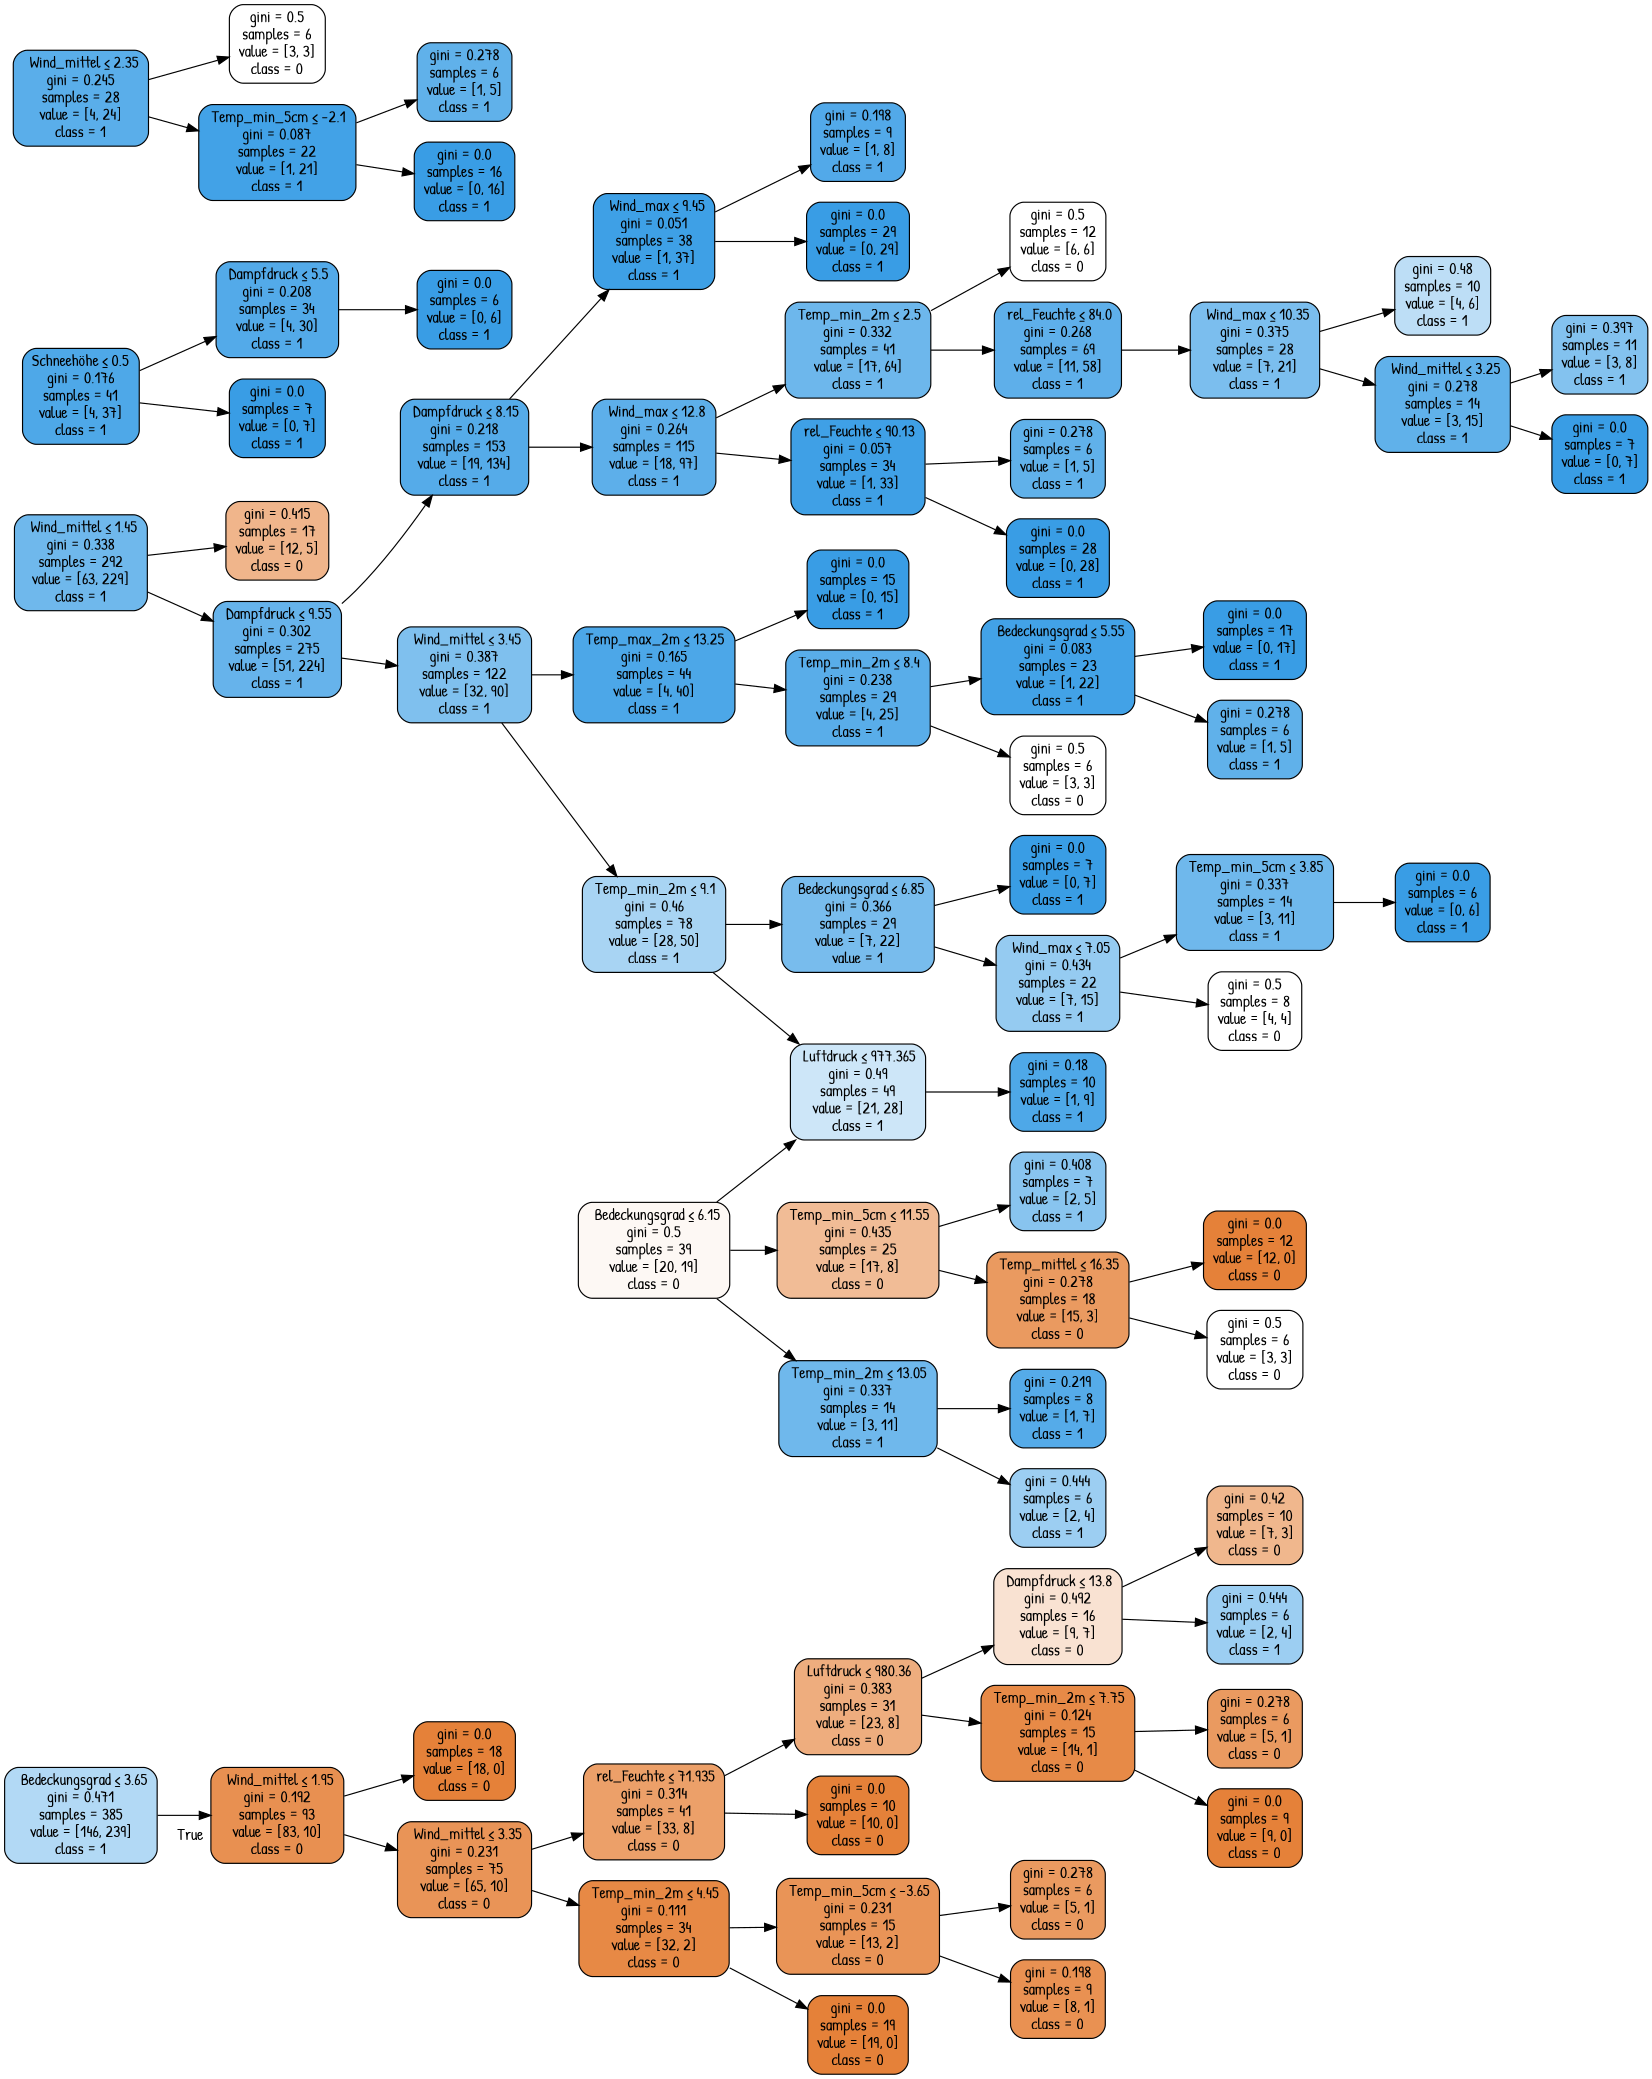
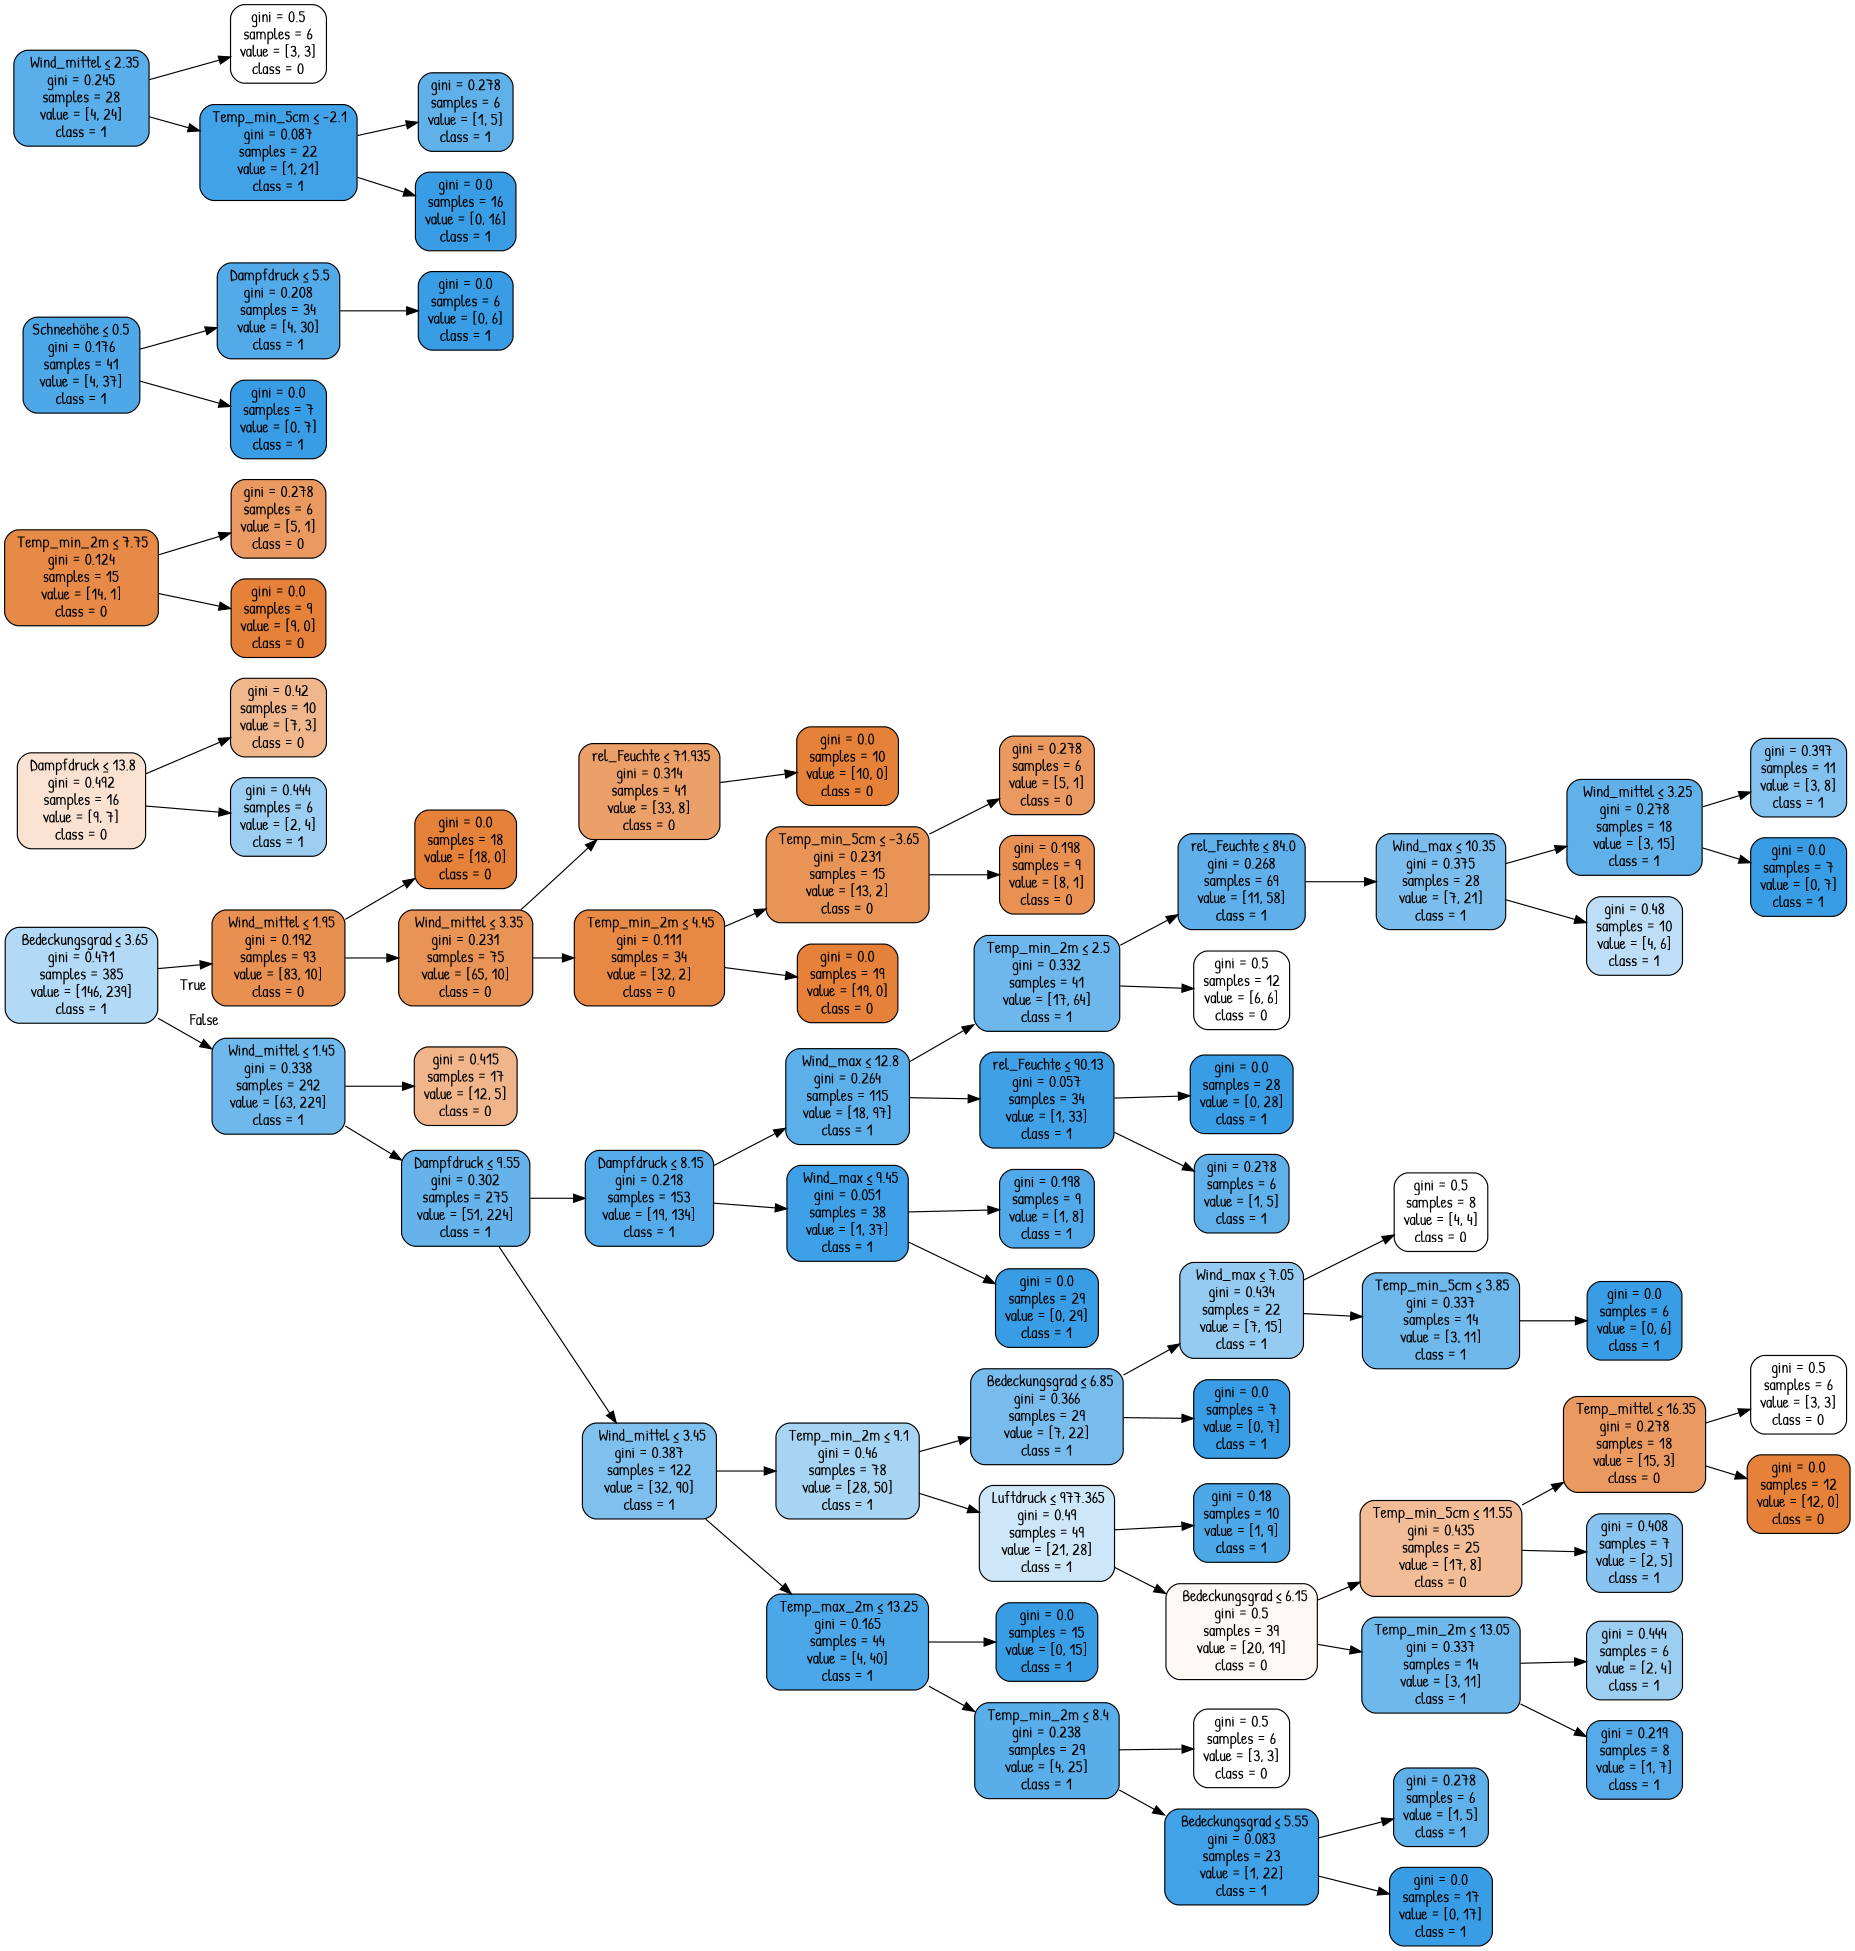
(1443, 404) -> (1635, 827)
(858, 959) -> (1047, 1451)
none -> (180, 1031)
(752, 1175) -> (1135, 1578)
(858, 1707) -> none
